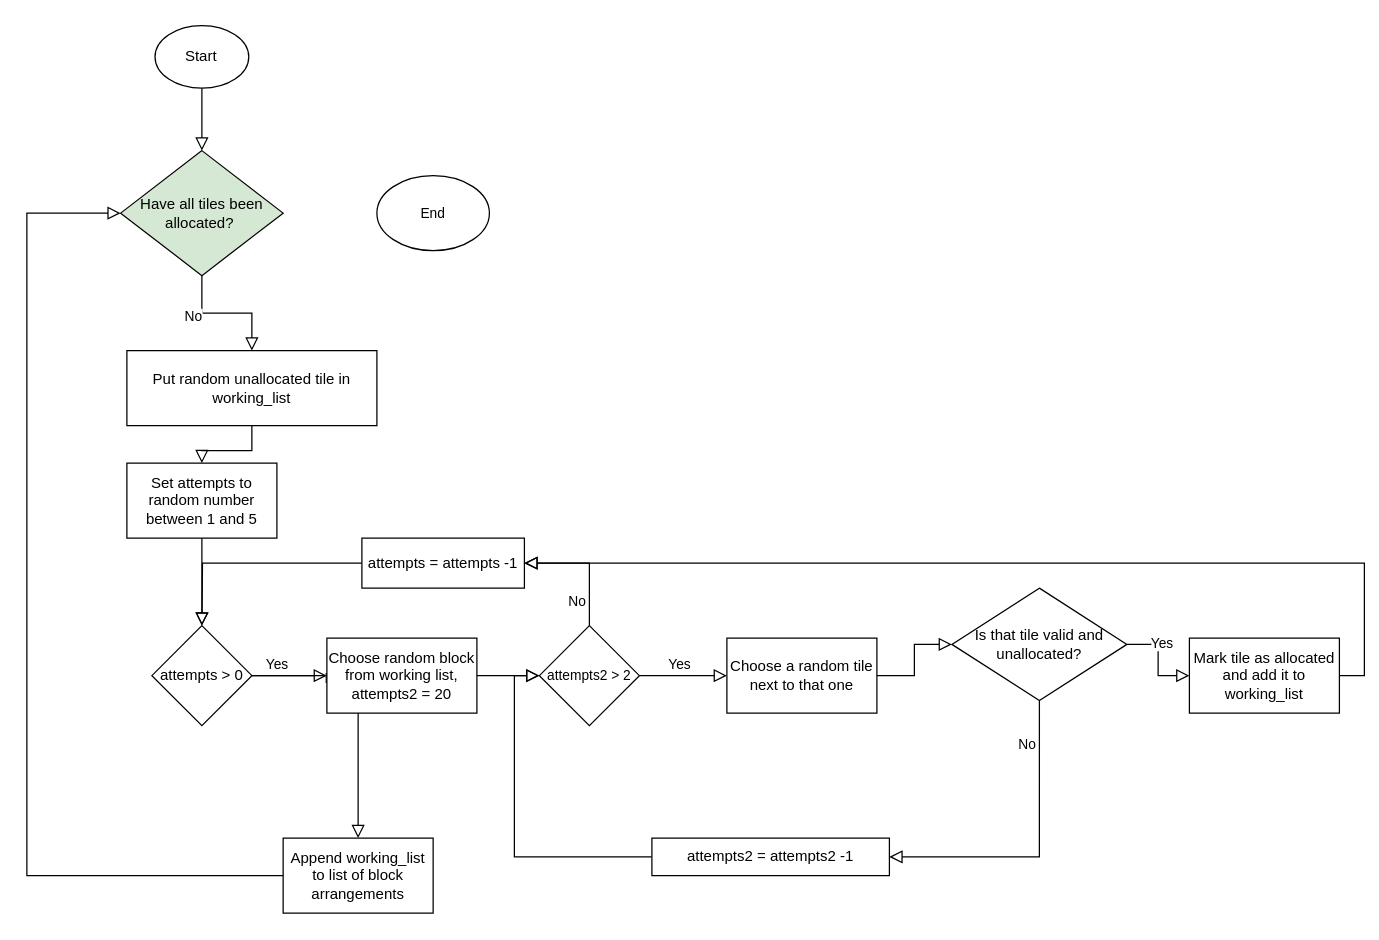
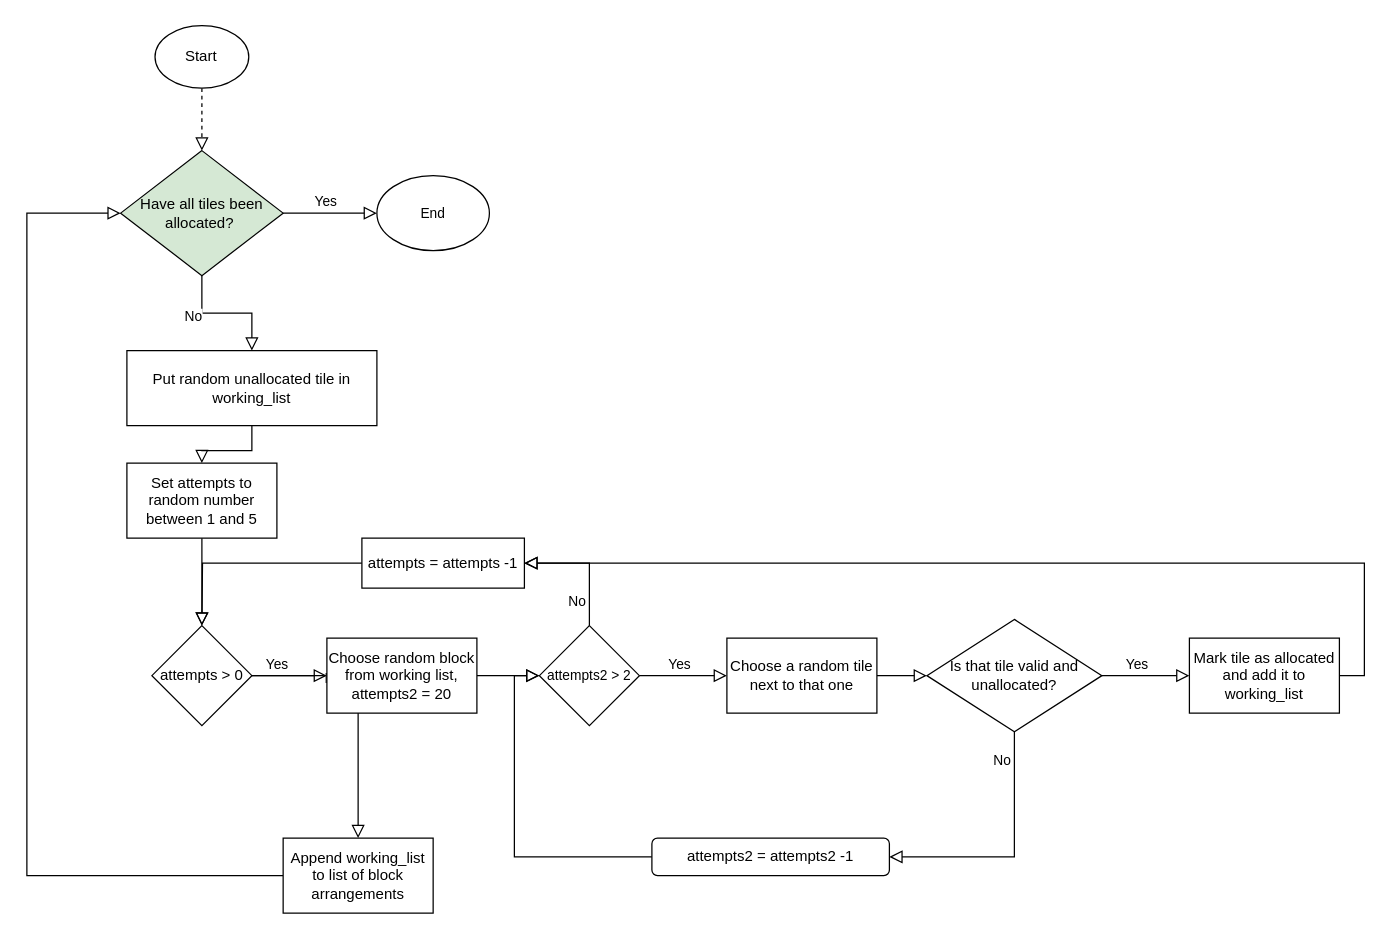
(202, 112) -> (202, 112)
none -> (323, 213)
(1039, 644) -> (1014, 676)
(771, 857) -> (771, 857)
